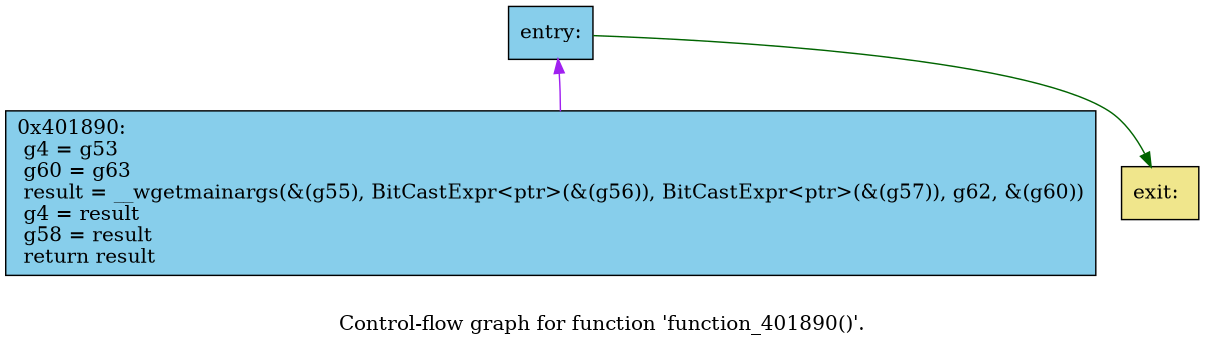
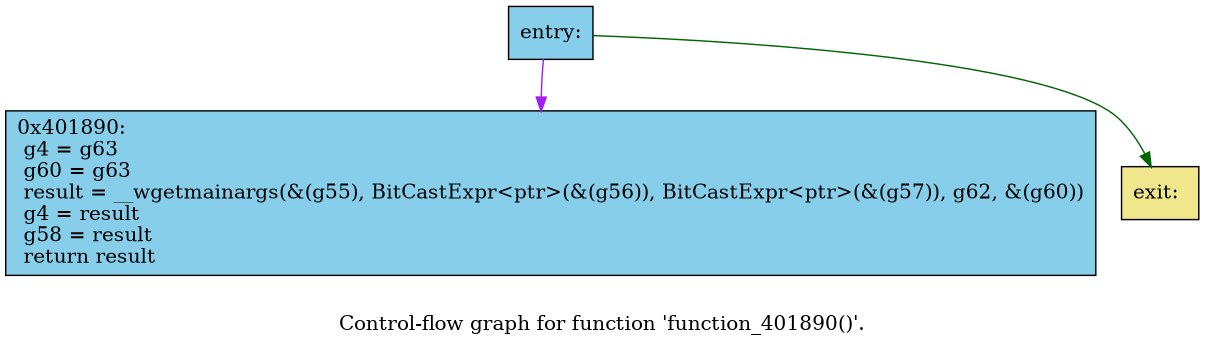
(560, 92) -> (542, 78)
(68, 149) -> (68, 149)
